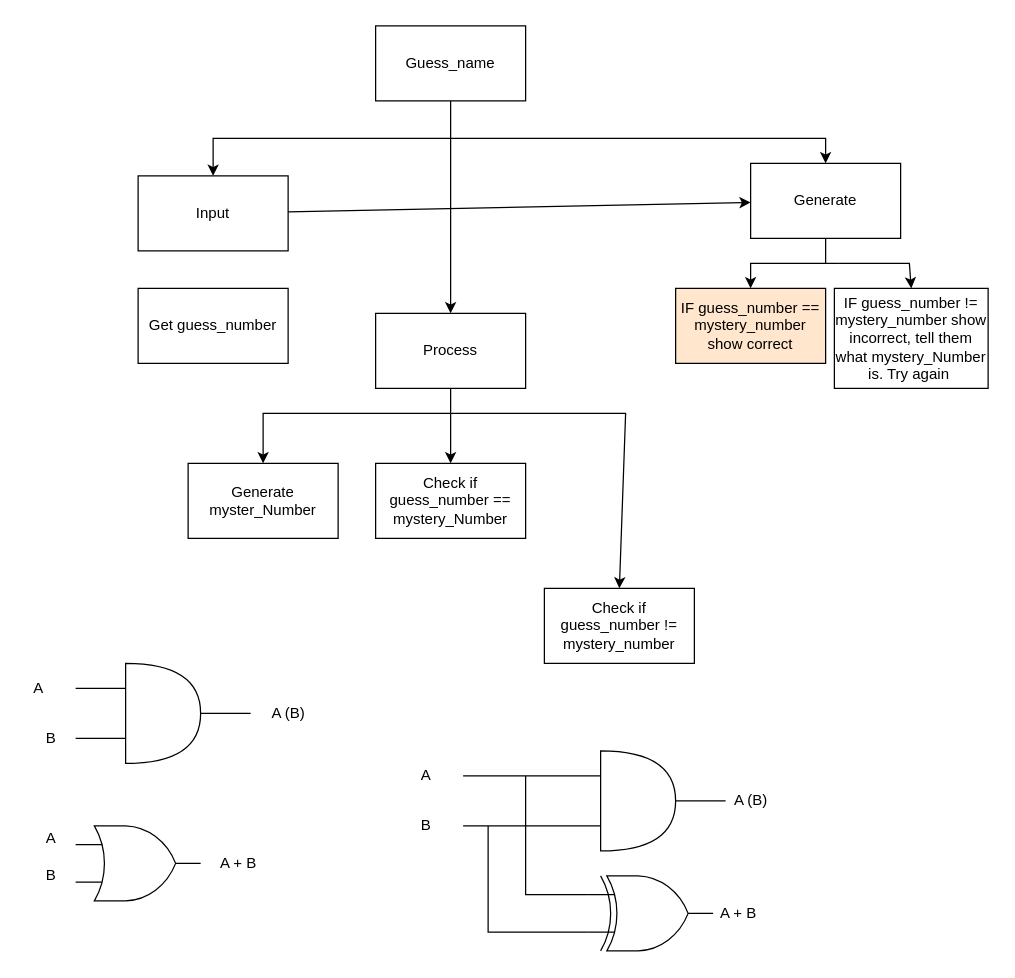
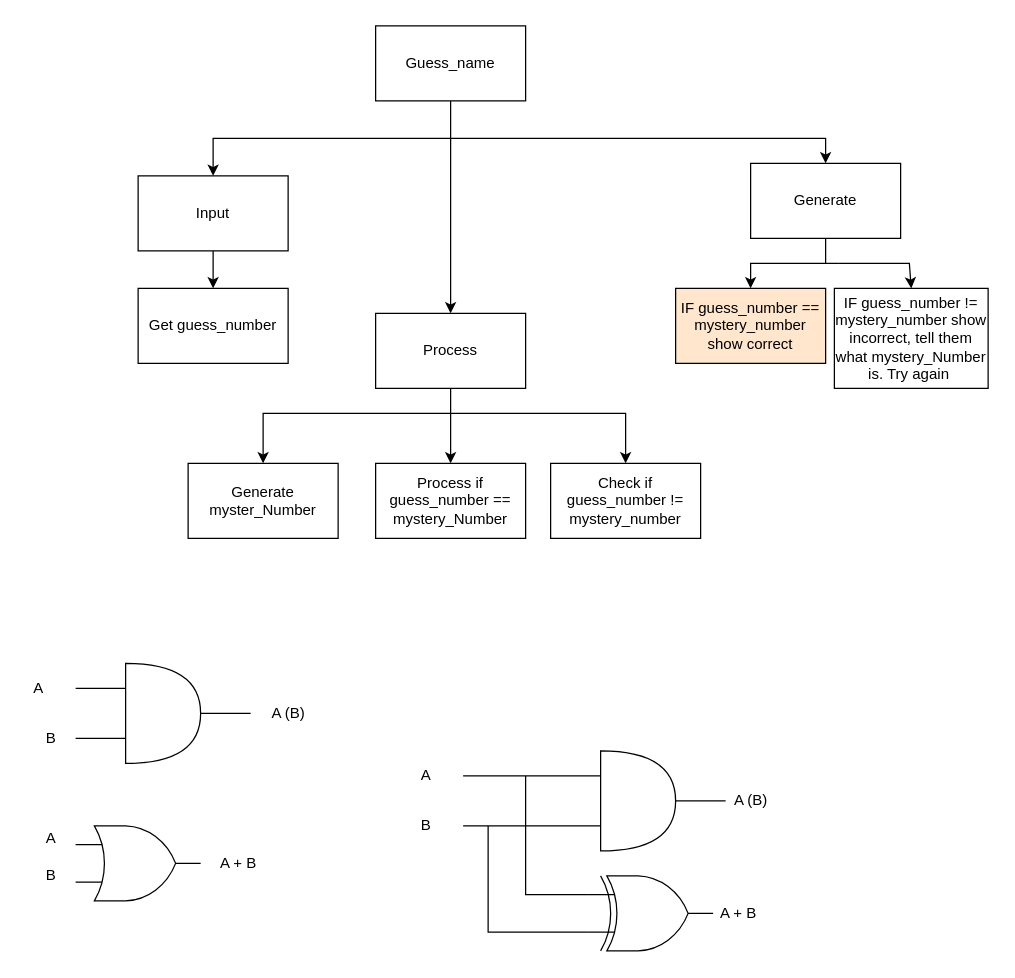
(515, 207) -> (213, 265)
(451, 501) -> (451, 501)
(619, 626) -> (626, 501)
